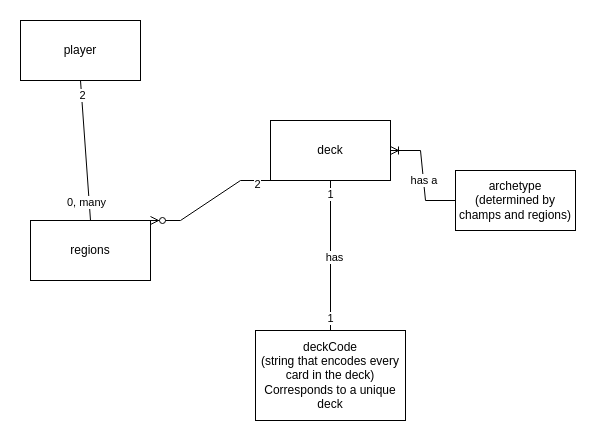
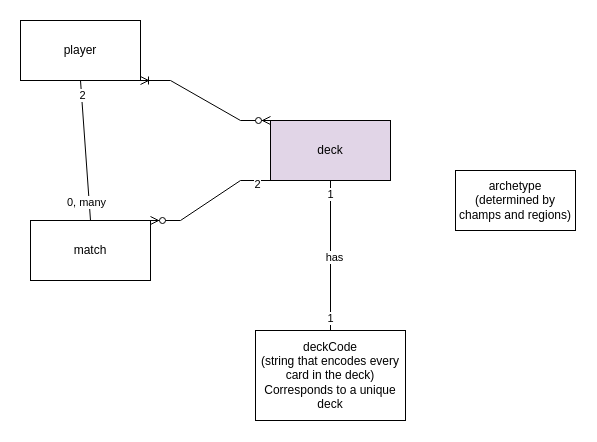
none -> (206, 101)
(331, 151) -> (331, 151)
(423, 176) -> none
(91, 251) -> (91, 251)
